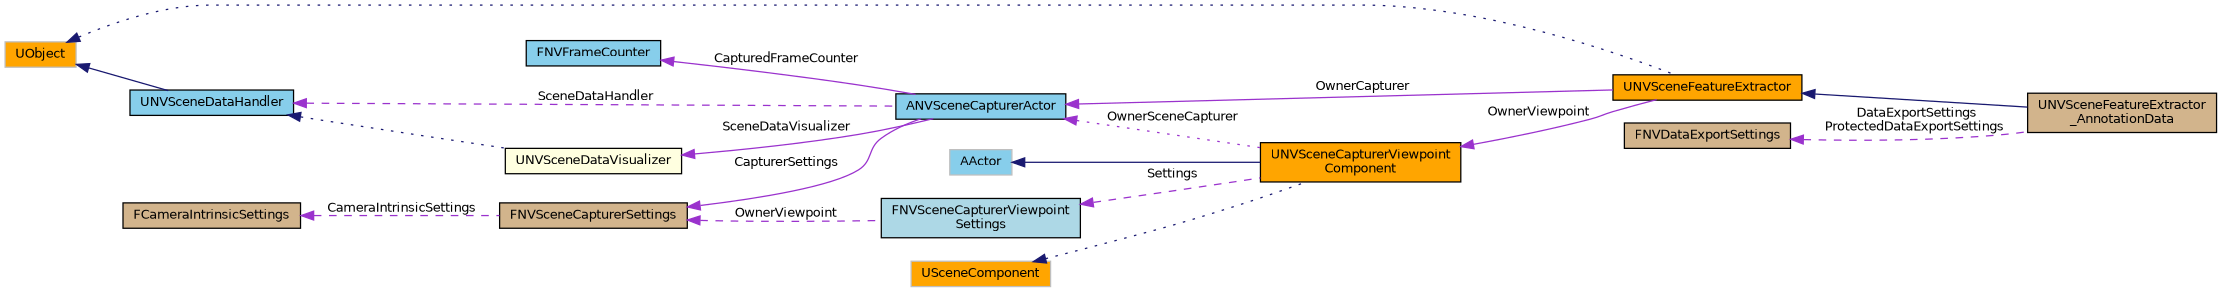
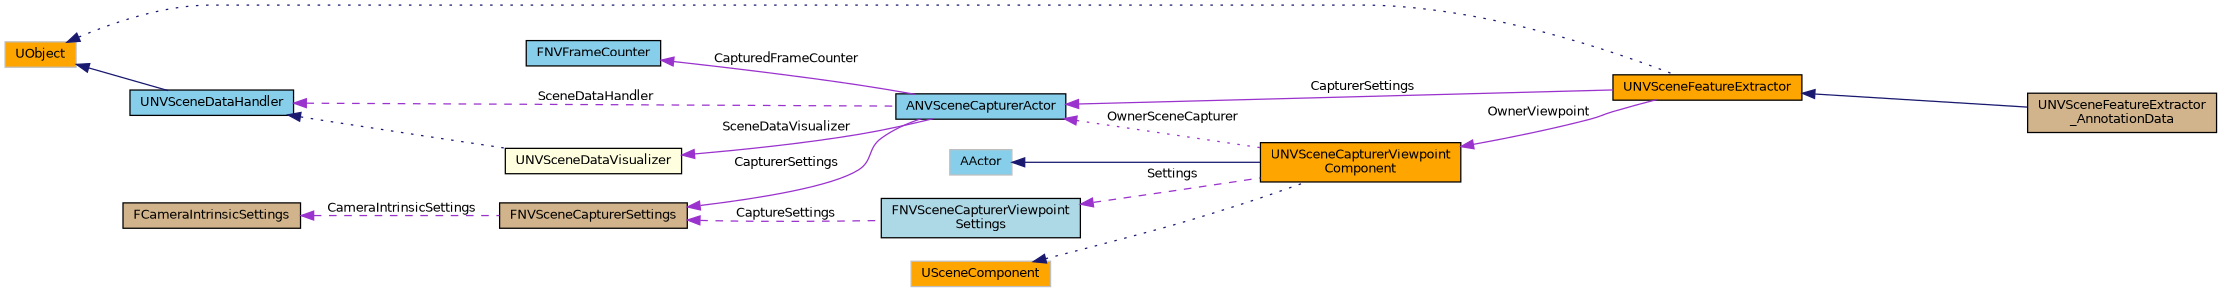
(1361, 87) -> (1361, 87)
(1707, 136) -> none
(784, 214) -> (784, 214)
